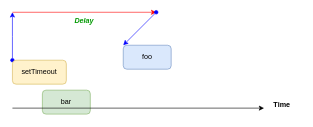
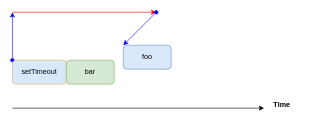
(84, 21) -> none
(39, 72) -> (39, 72)
(66, 102) -> (90, 72)
